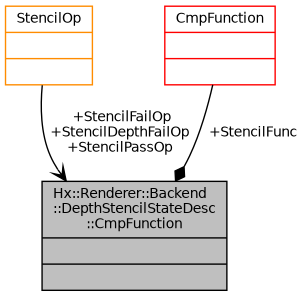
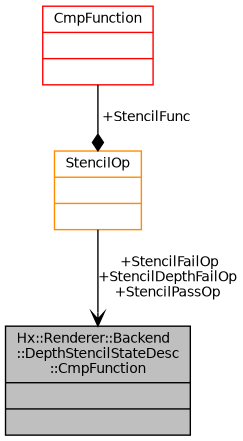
(201, 127) -> (98, 109)
